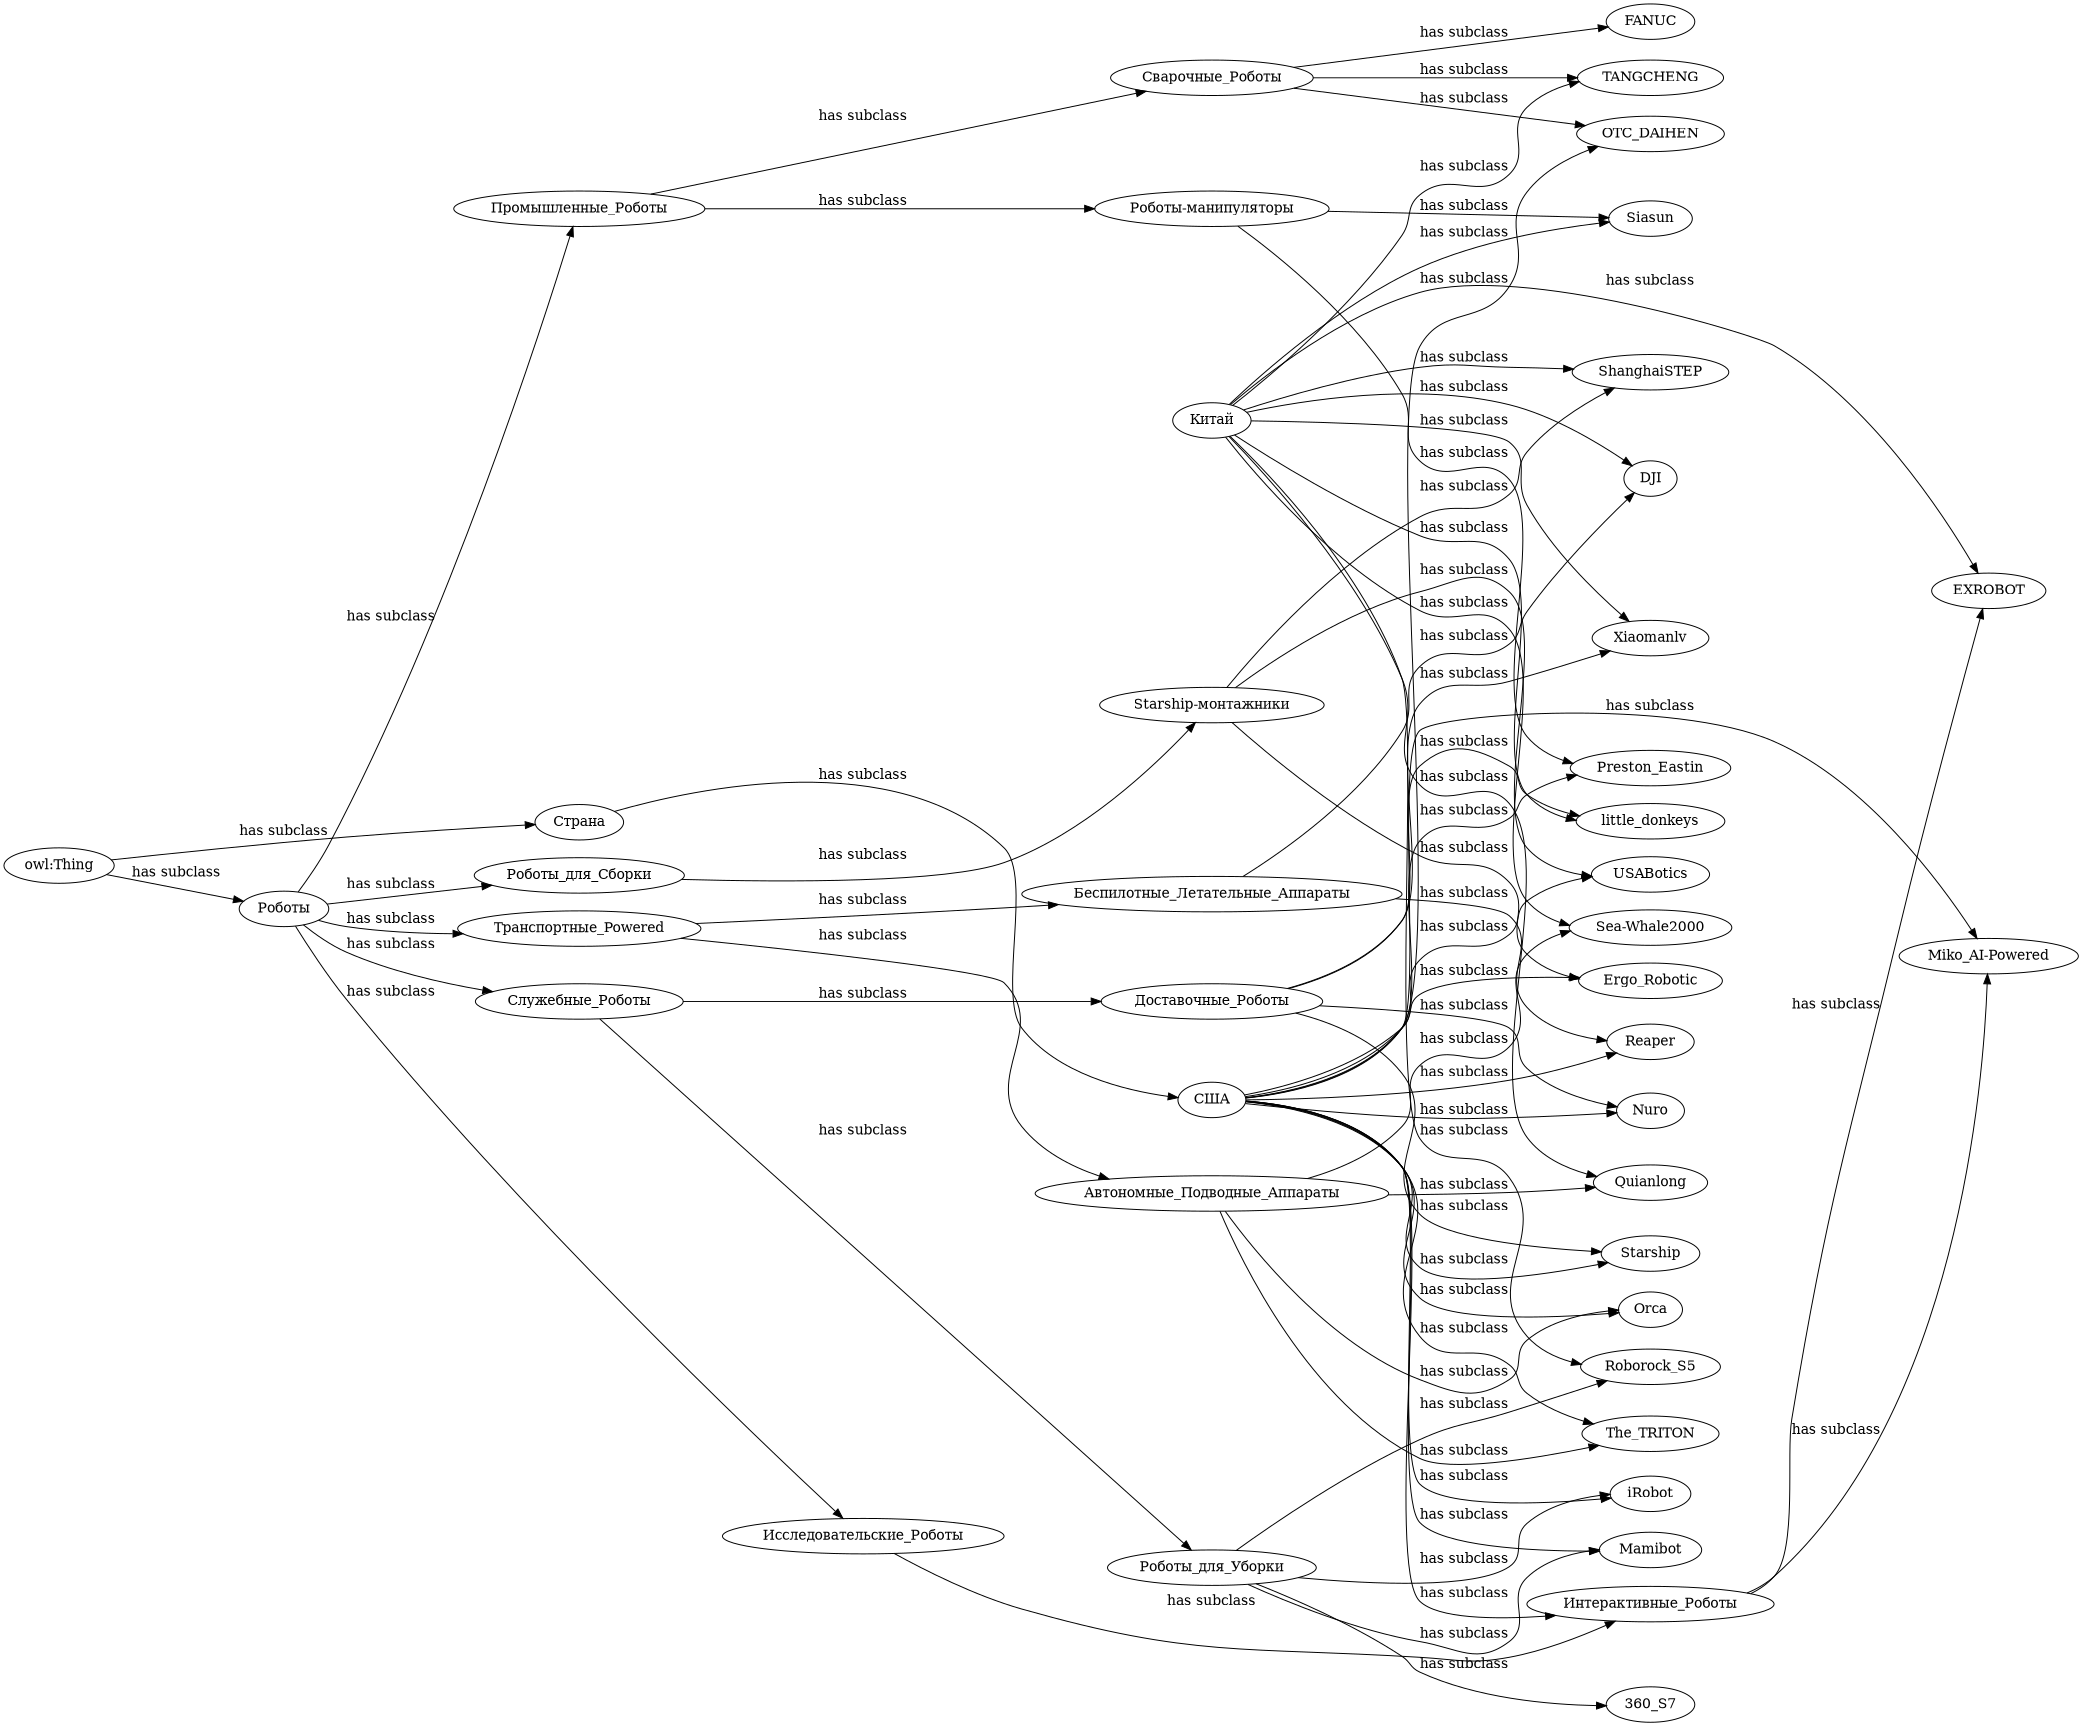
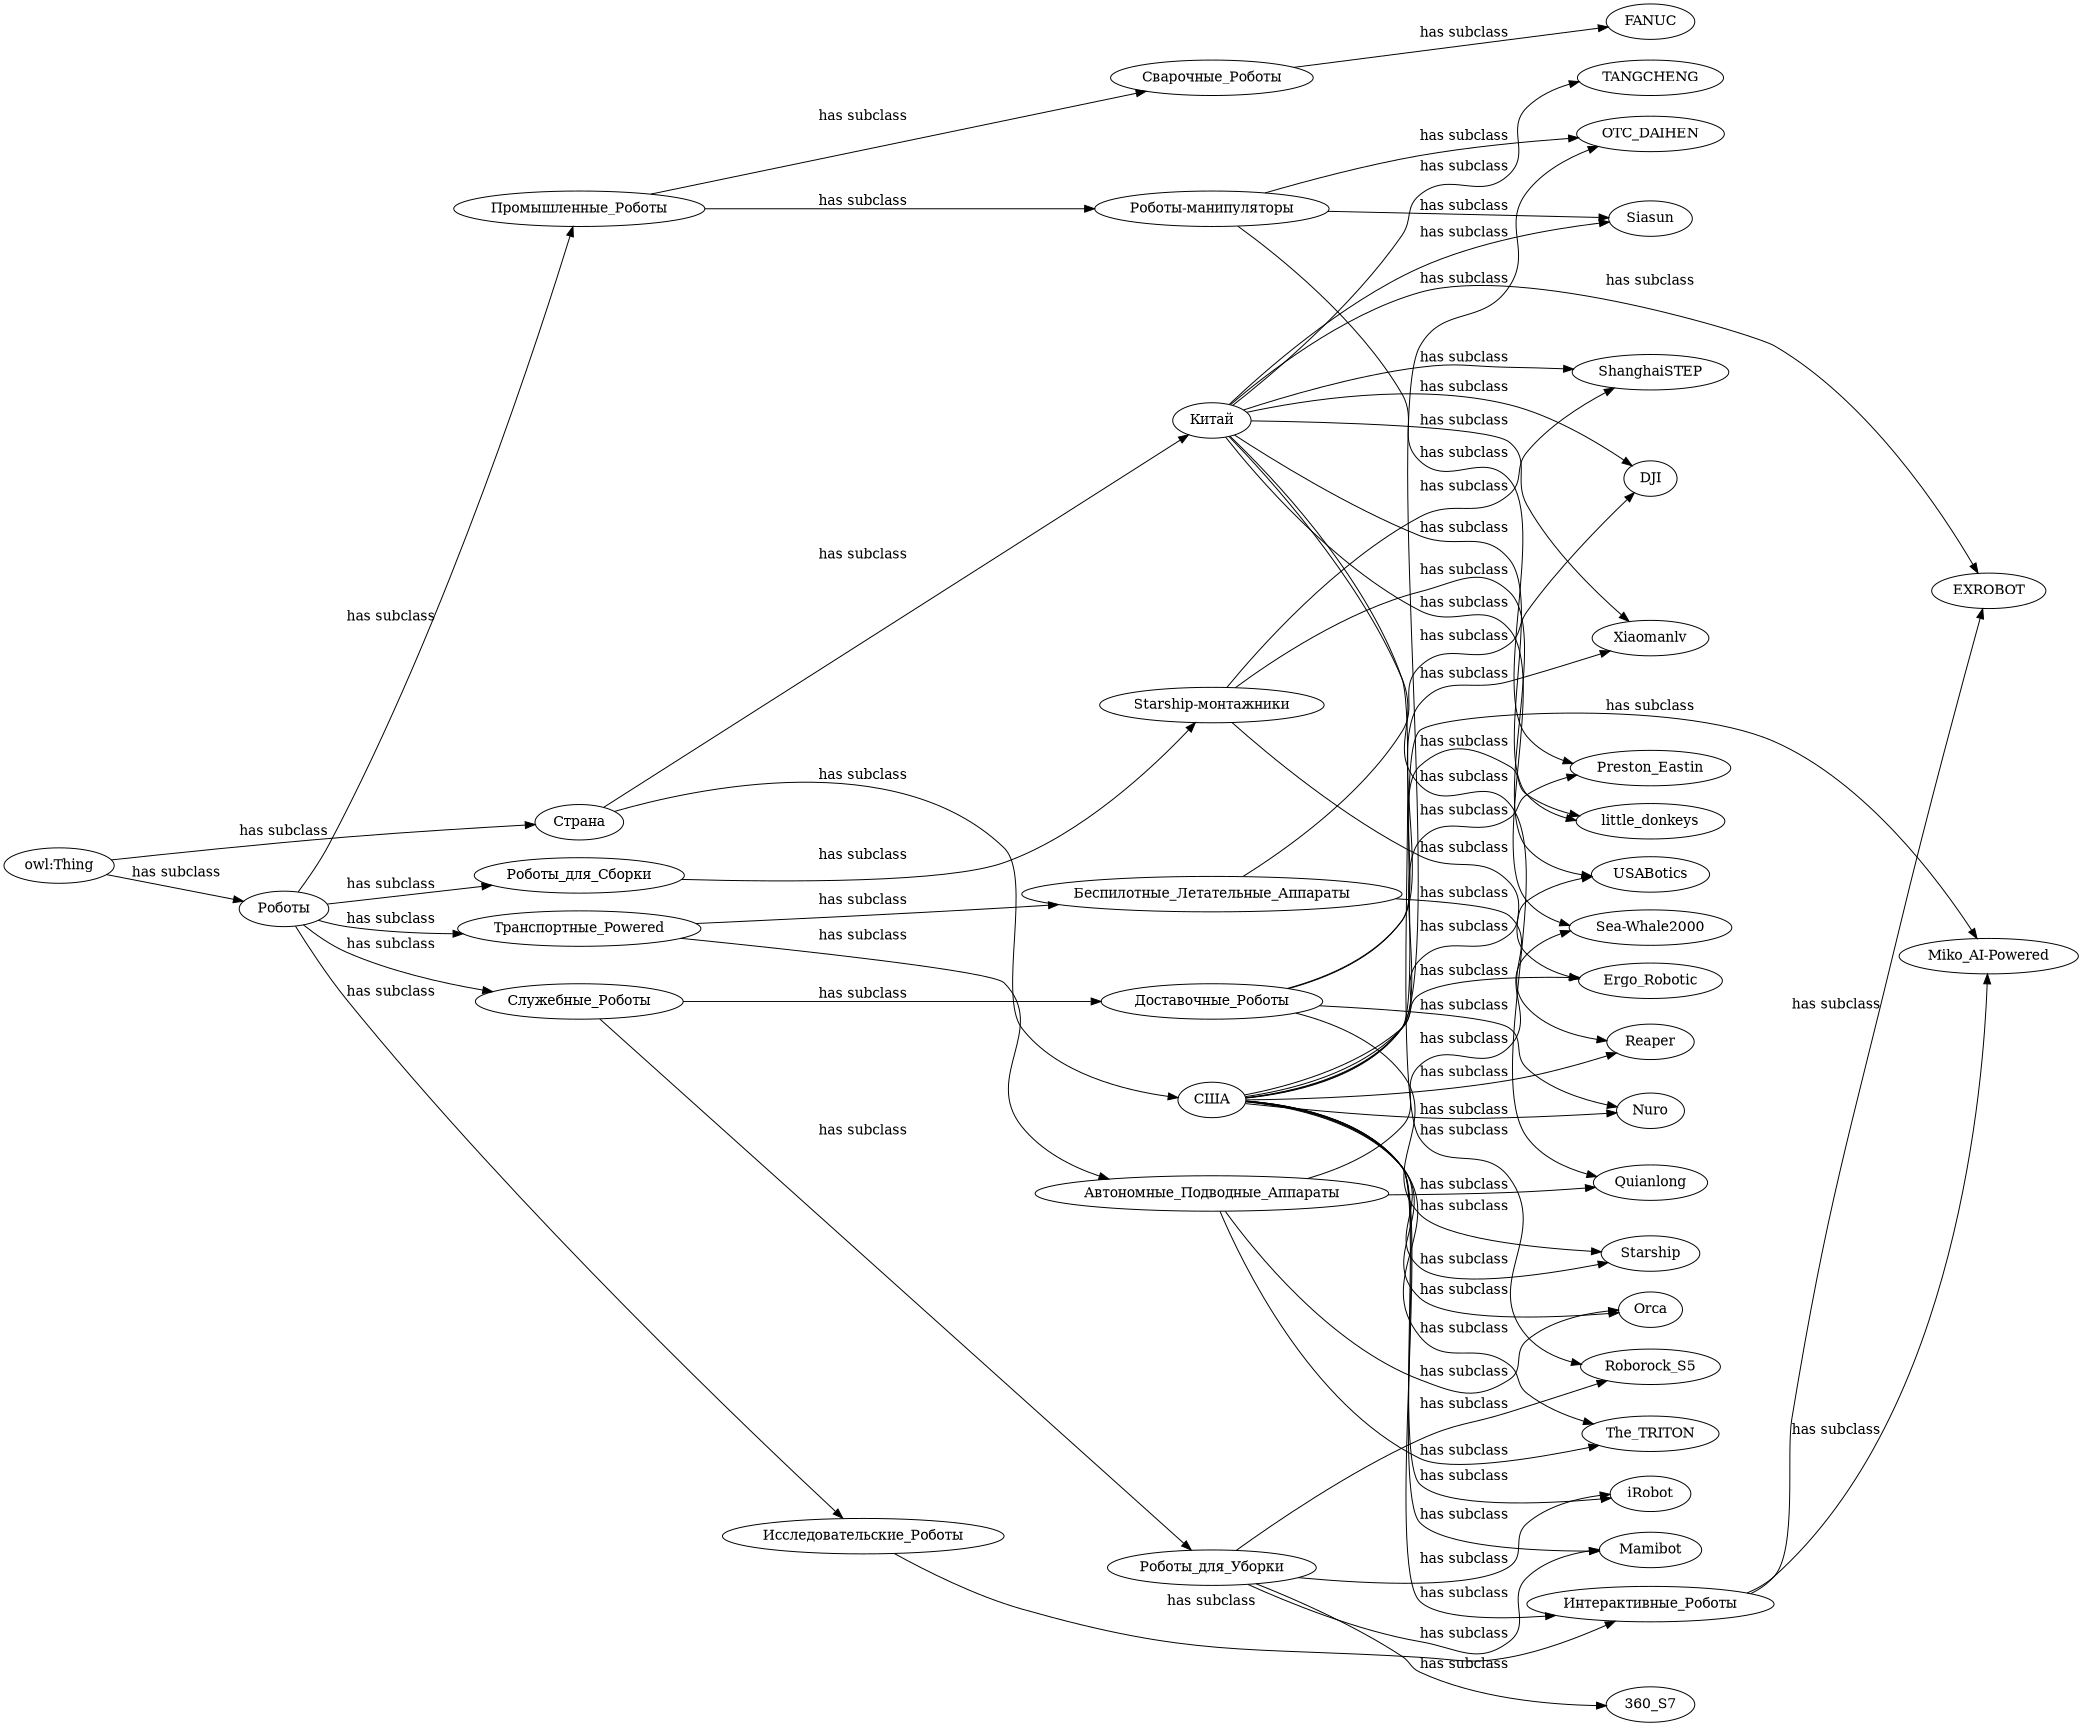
(1440, 78) -> none
(1435, 106) -> (1415, 156)
none -> (892, 624)
